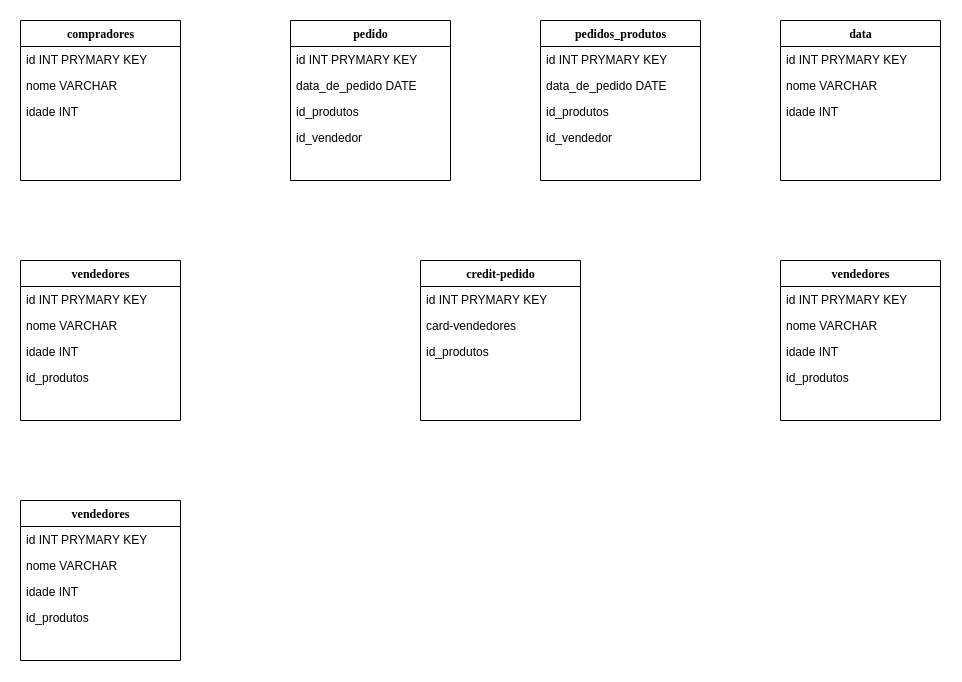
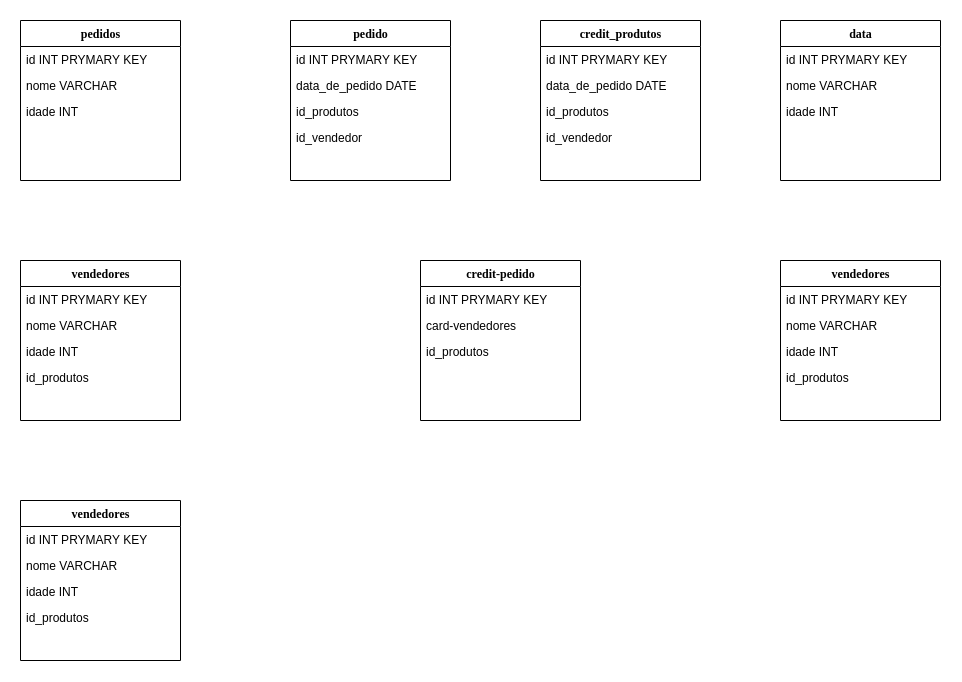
(101, 35) -> (101, 35)
(621, 35) -> (621, 35)
